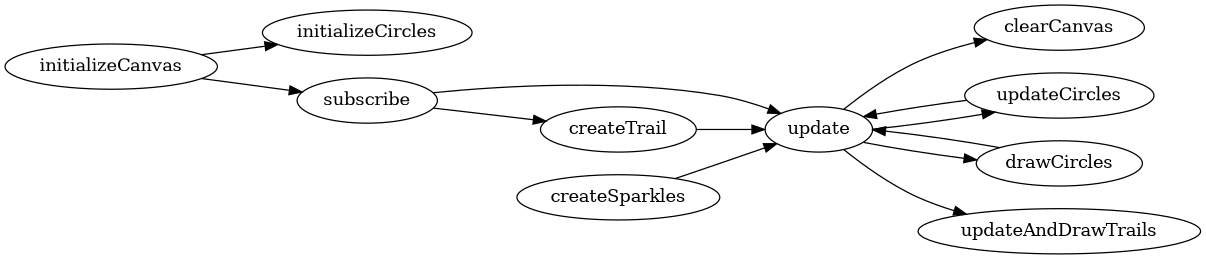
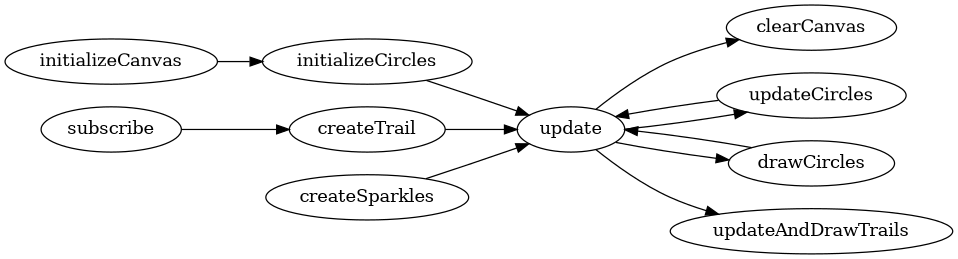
(245, 84) -> none
(602, 85) -> (472, 96)
